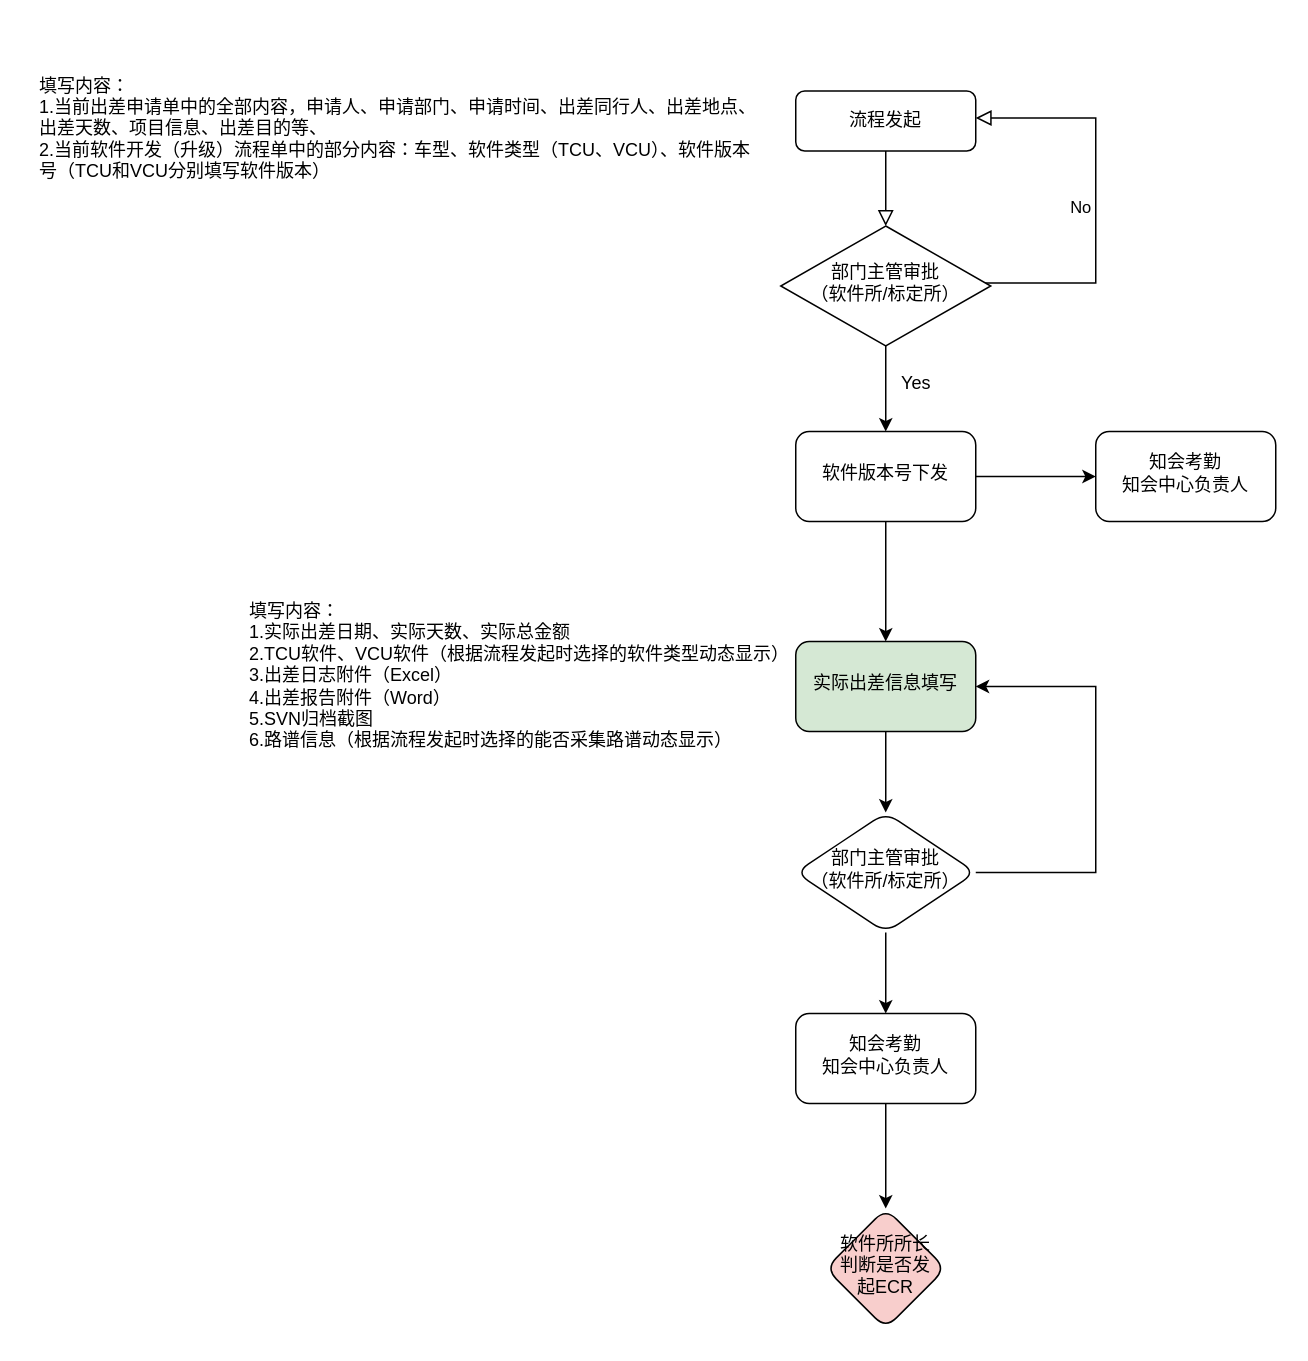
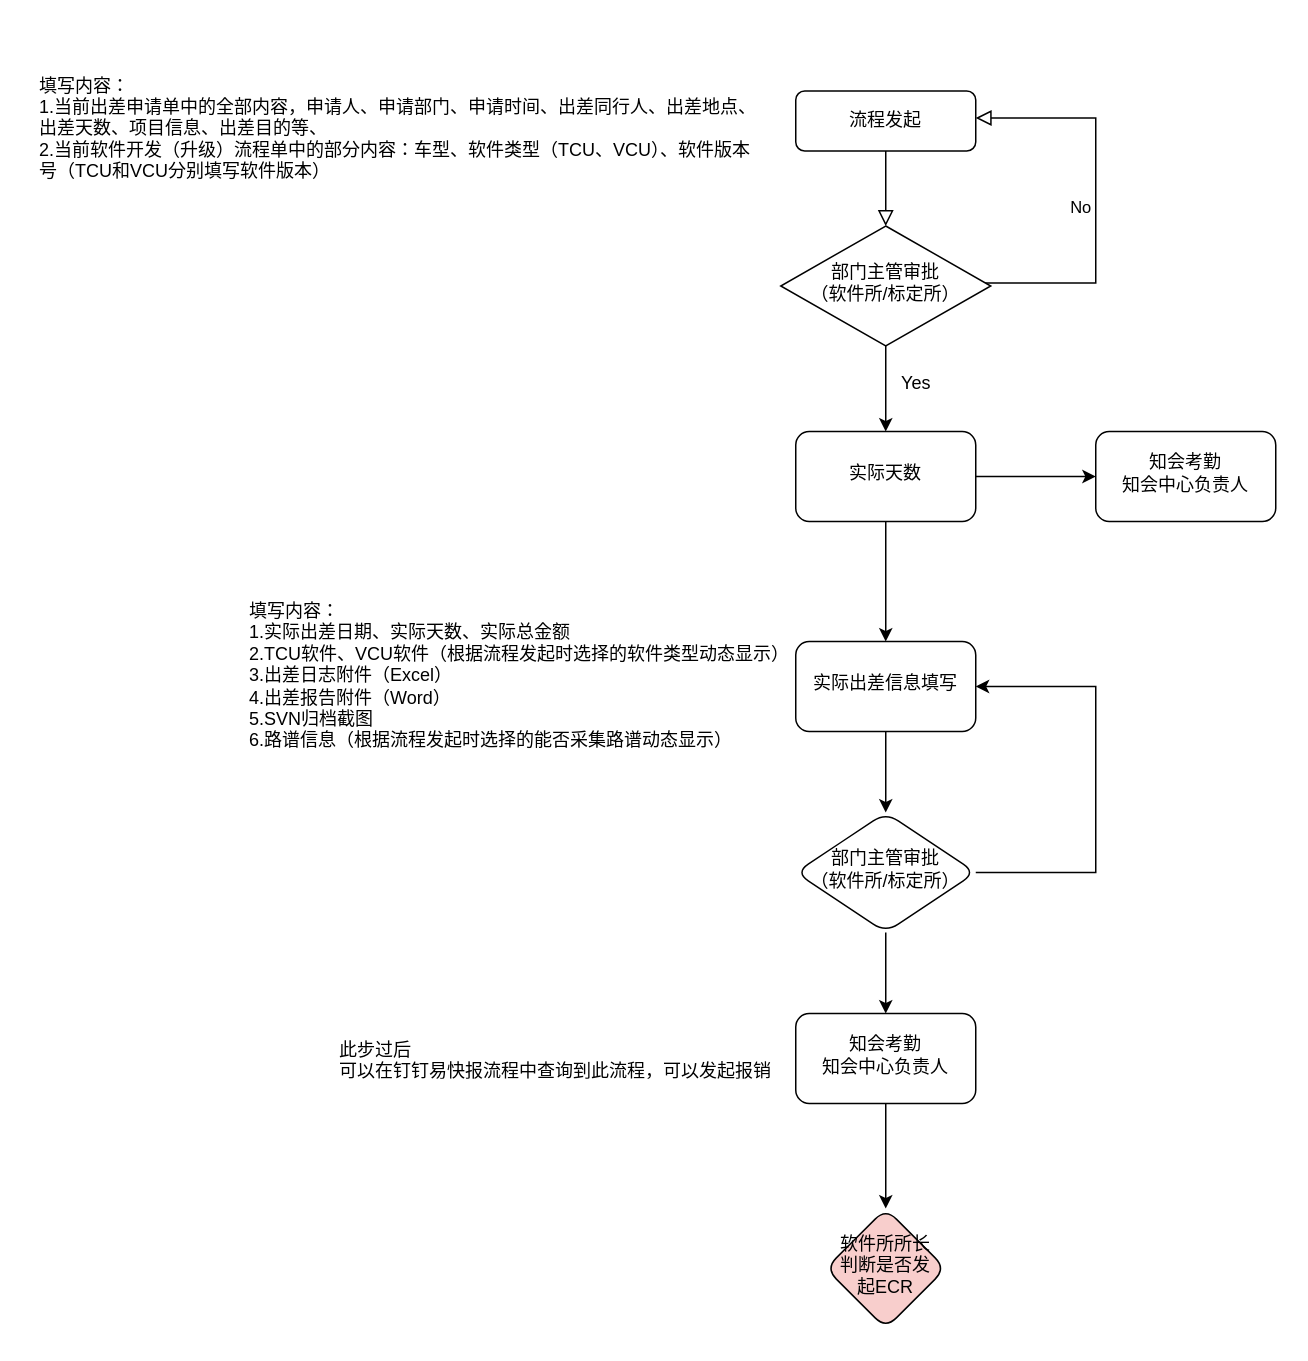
(886, 473) -> (886, 473)
(886, 686) -> (886, 686)
none -> (556, 1058)
